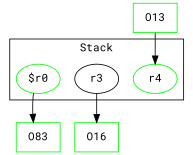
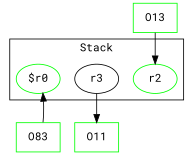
(155, 79) -> (155, 79)
(33, 105) -> (44, 112)
(97, 137) -> (97, 137)
